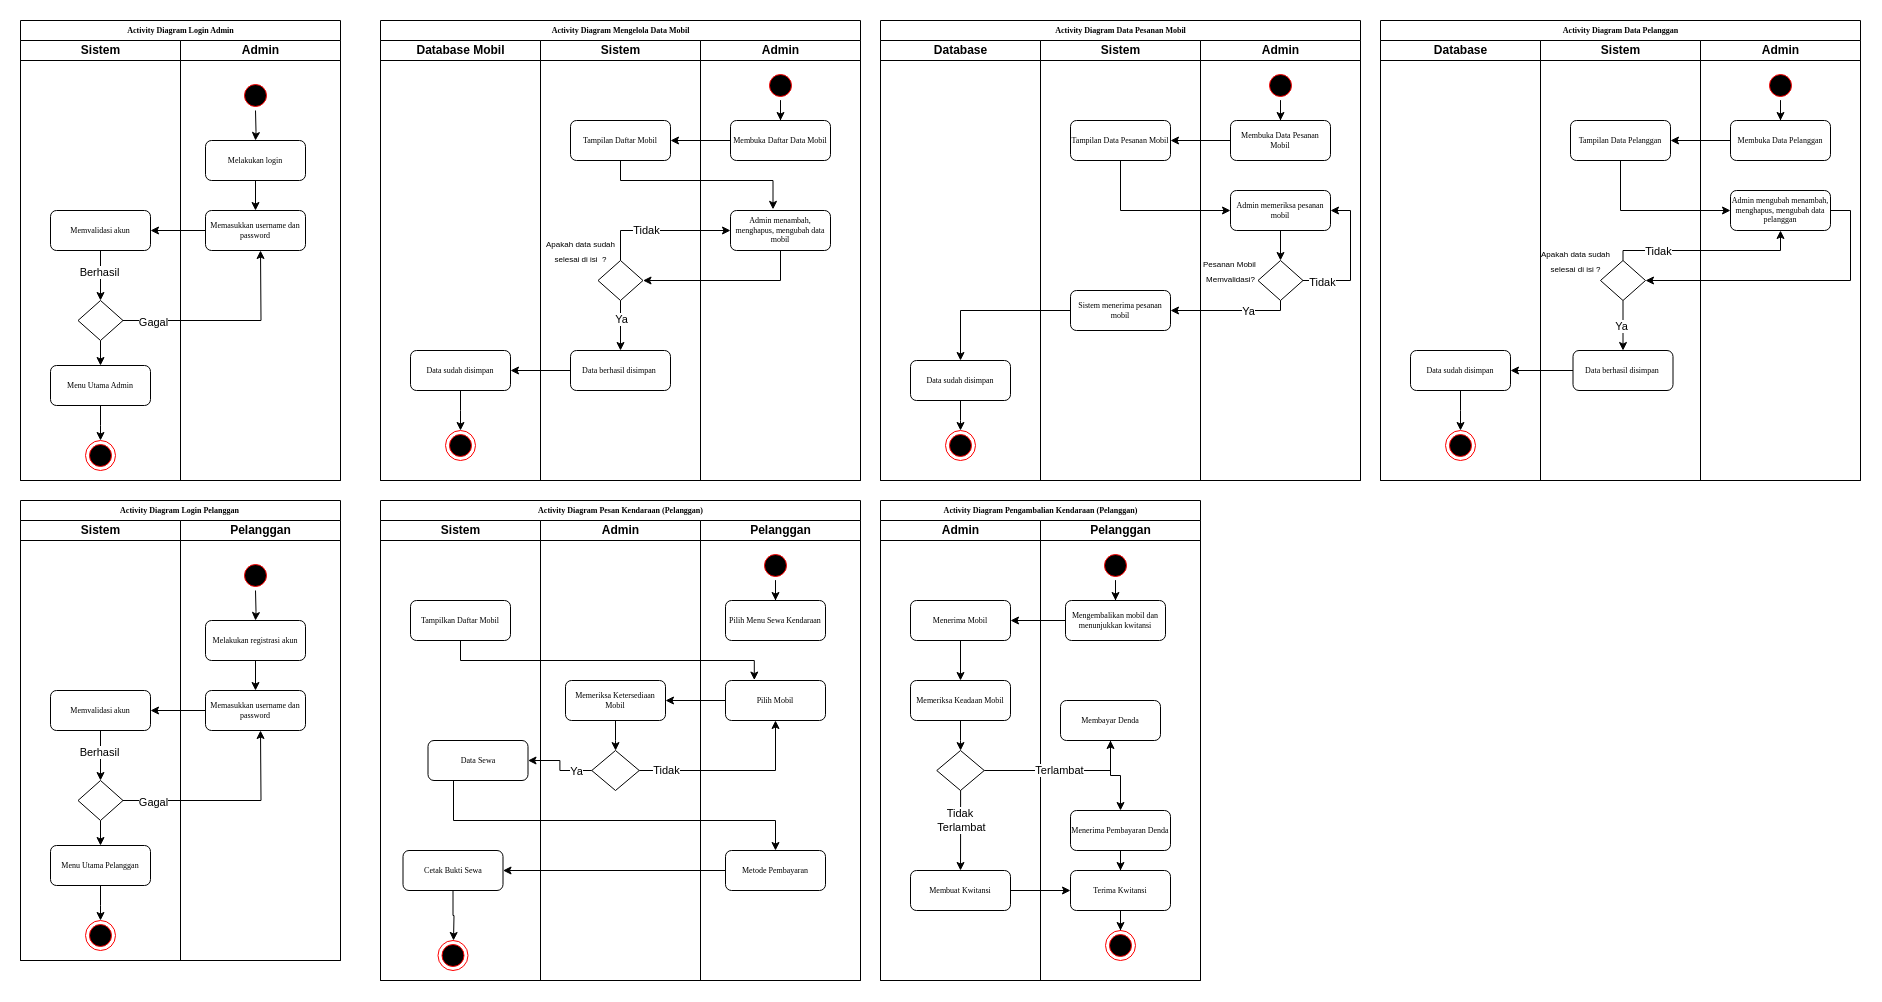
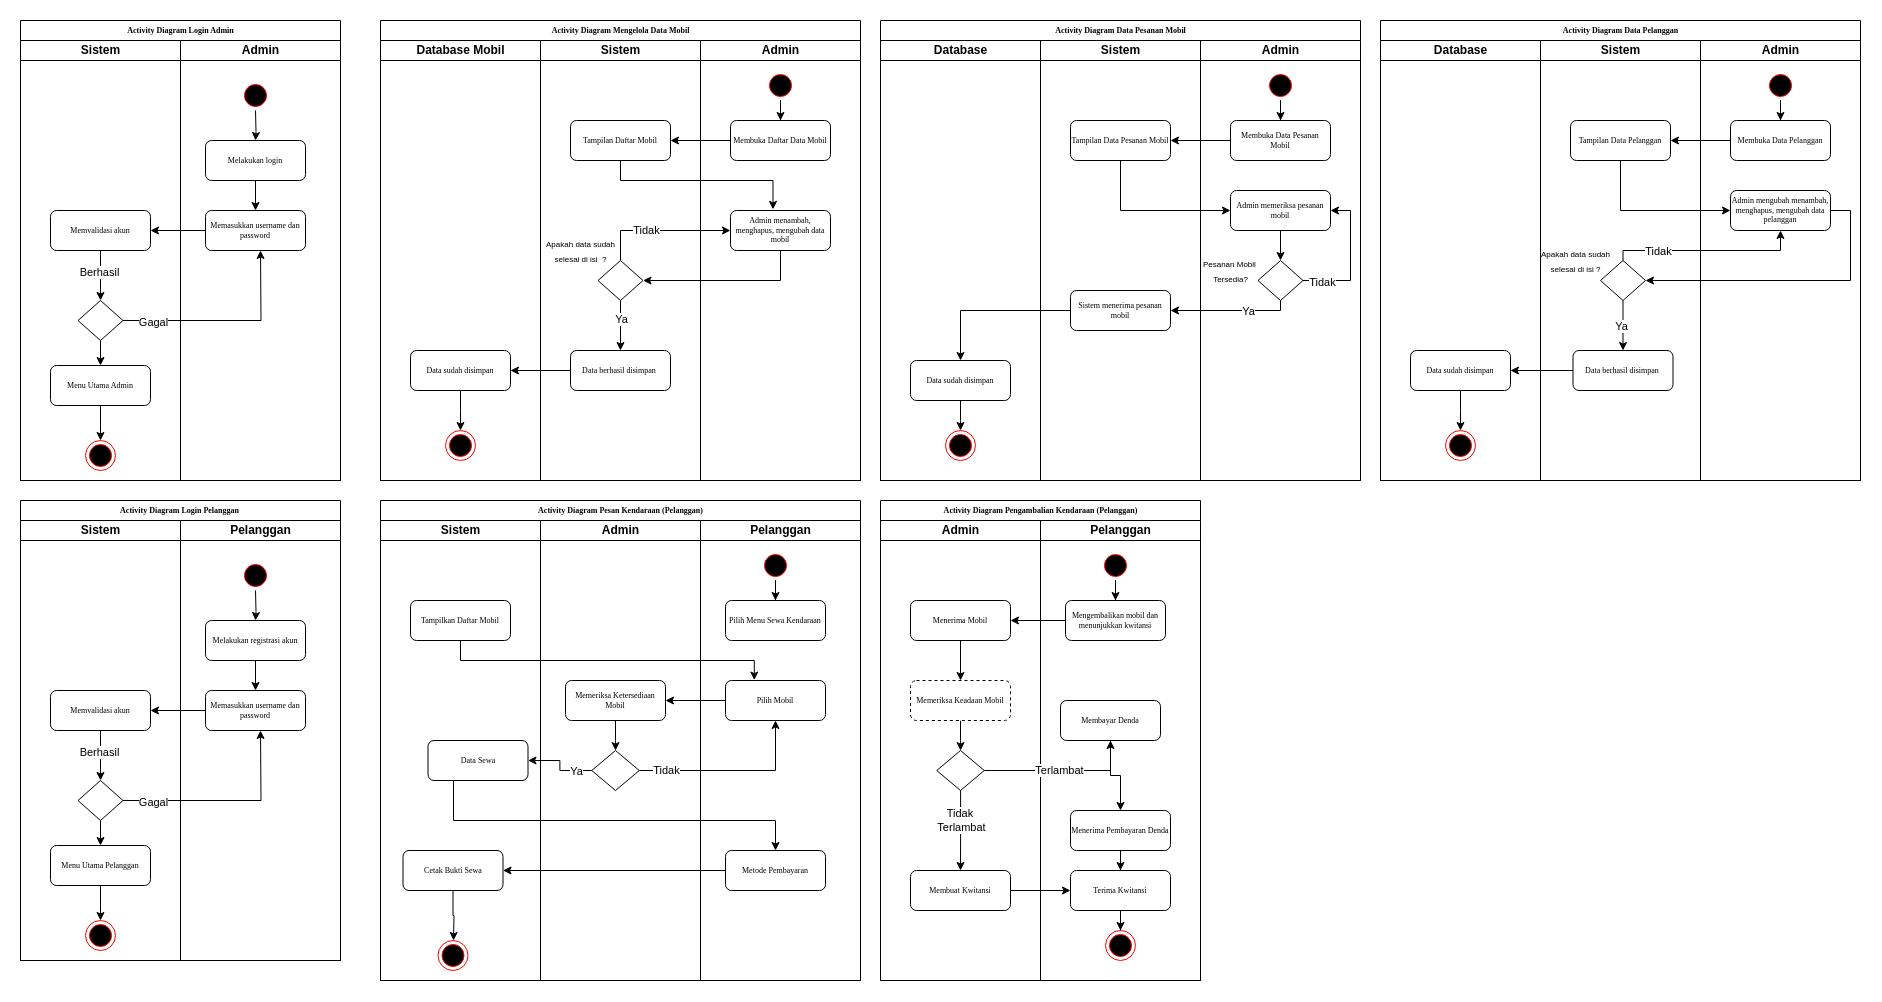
(1231, 271) -> (1231, 271)
(961, 701) -> (961, 701)
